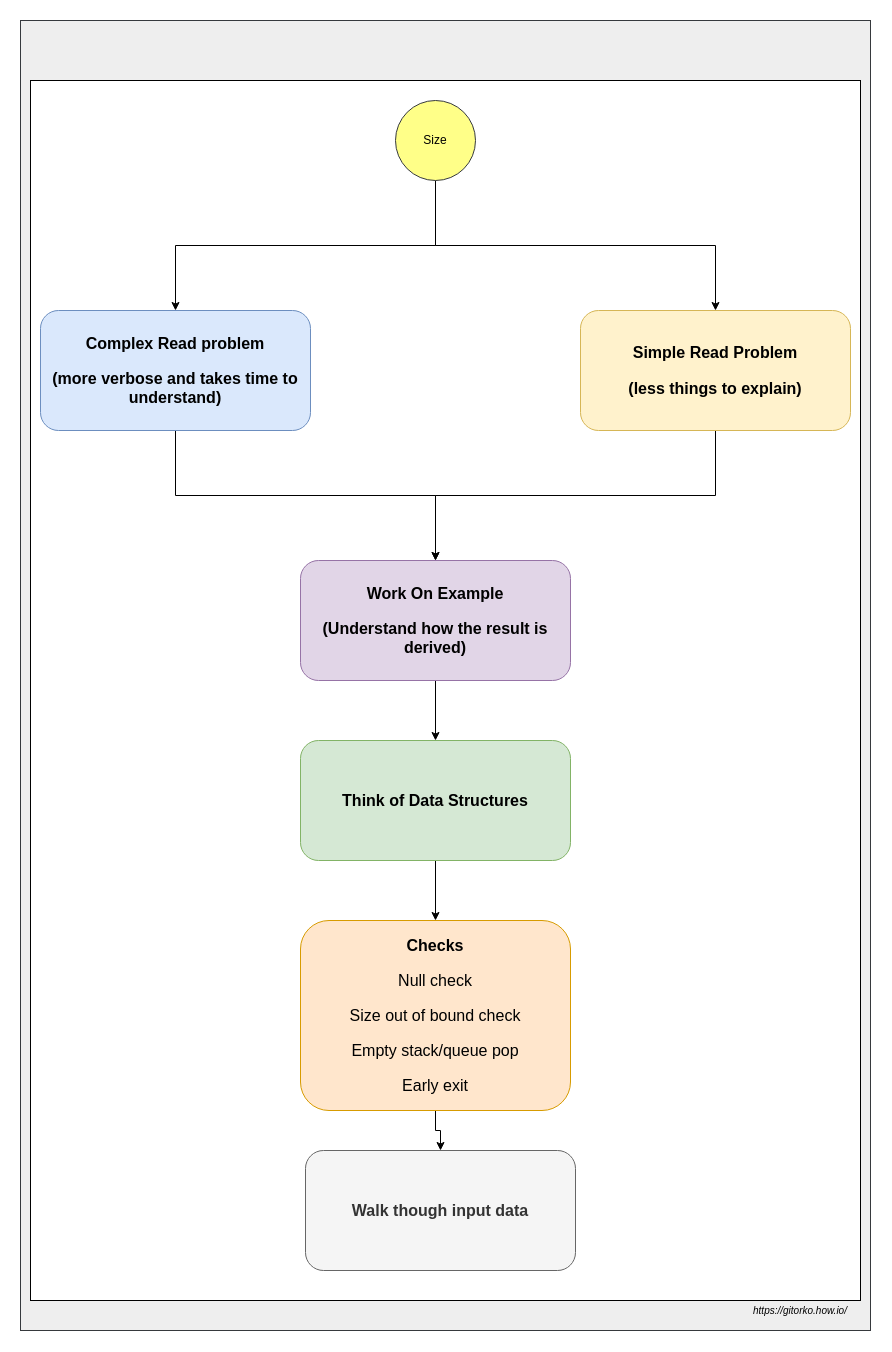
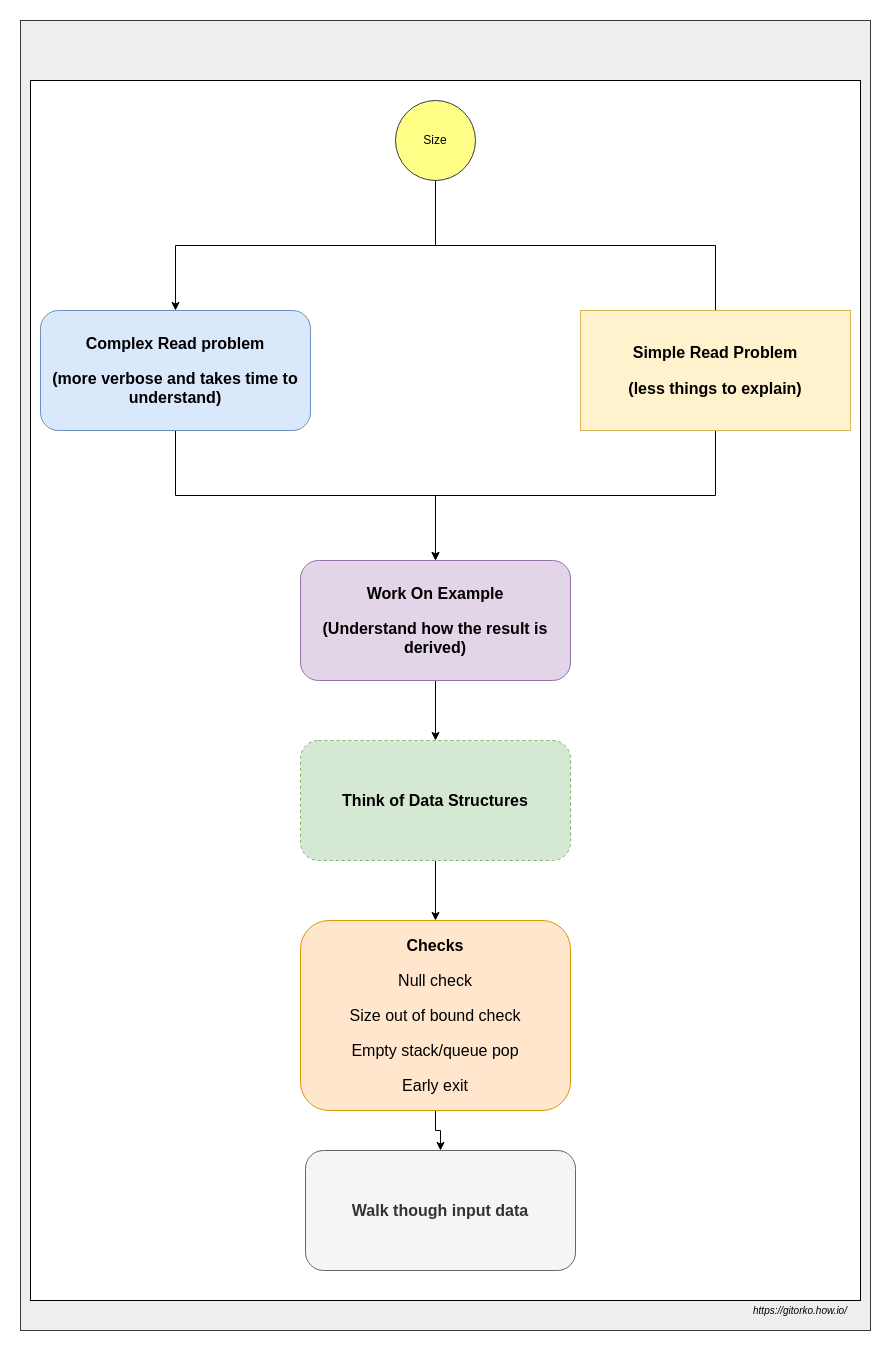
(716, 302) -> (716, 304)
(716, 371) -> (716, 371)
(436, 801) -> (436, 801)
